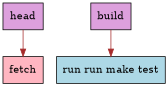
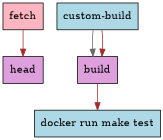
none -> (98, 16)
(23, 40) -> (23, 40)
(111, 70) -> (98, 124)
